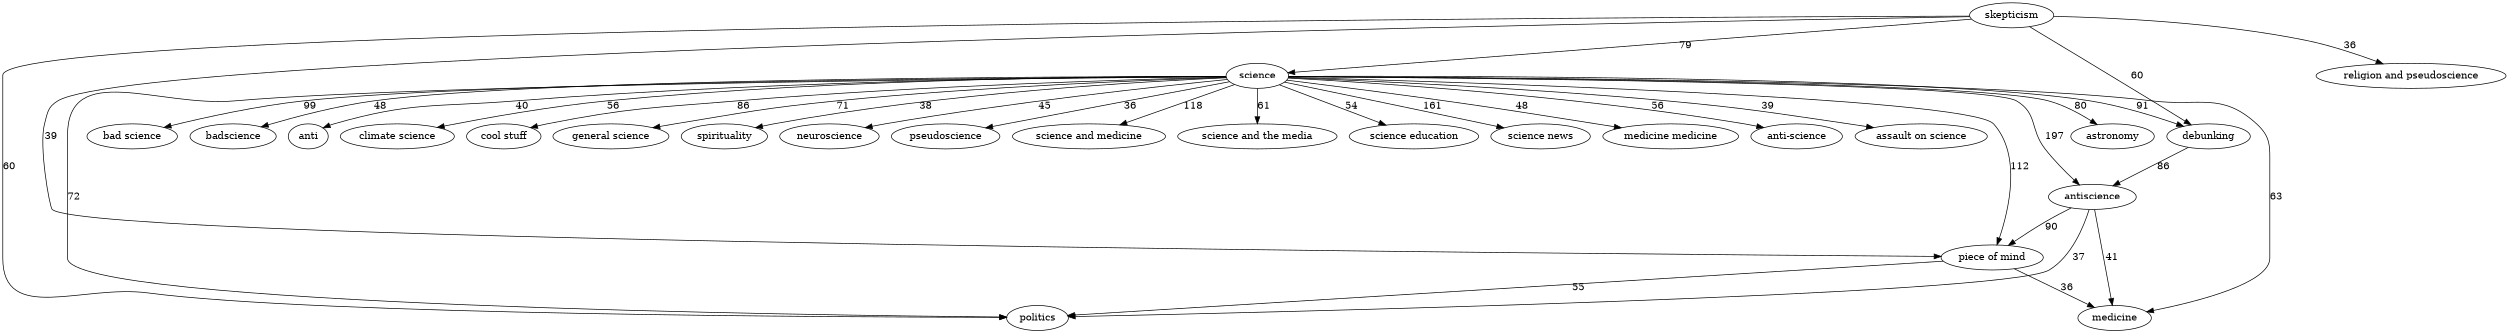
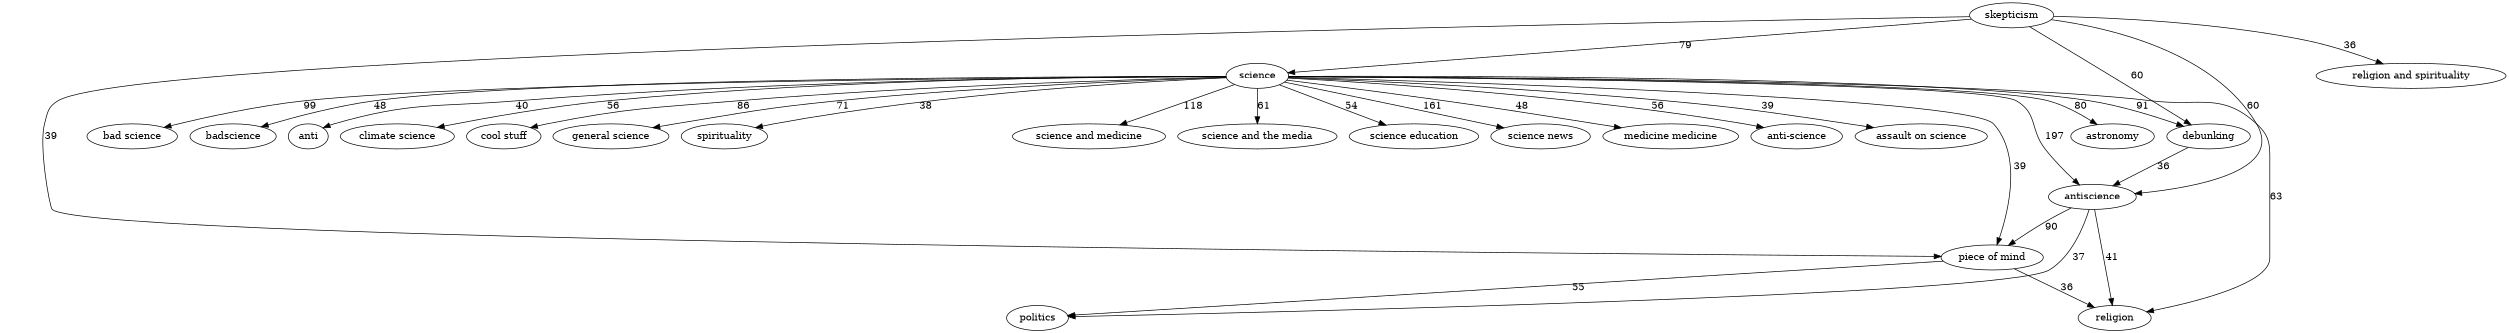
(383, 40) -> (2231, 93)
(2411, 76) -> (2411, 76)
(160, 96) -> none
(829, 136) -> none
(946, 136) -> none
(2020, 167) -> (2020, 167)
(2164, 167) -> (2164, 167)
(2115, 318) -> (2115, 318)
